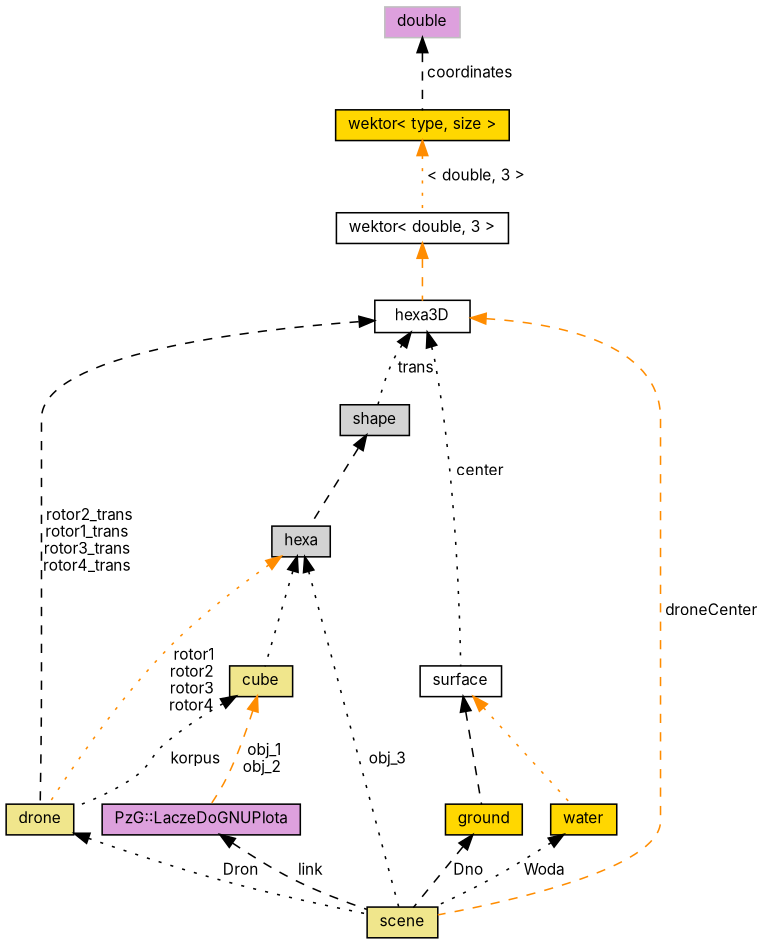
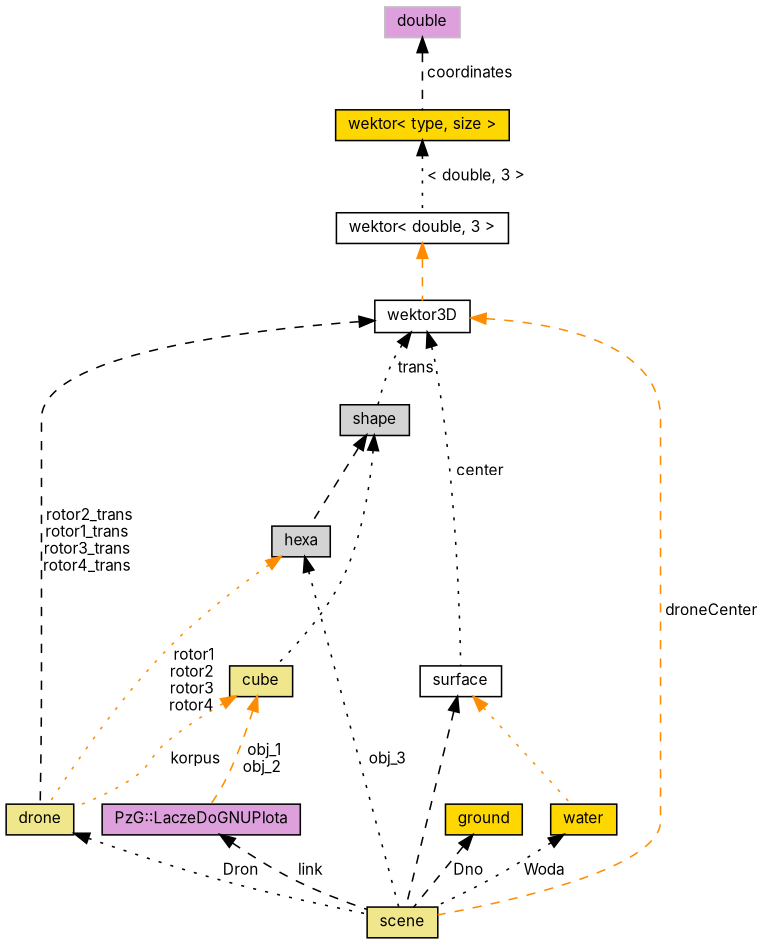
(422, 185) -> (422, 185)
(422, 316) -> (422, 316)
(279, 619) -> (347, 569)
(474, 758) -> (430, 810)
(151, 760) -> (151, 760)
